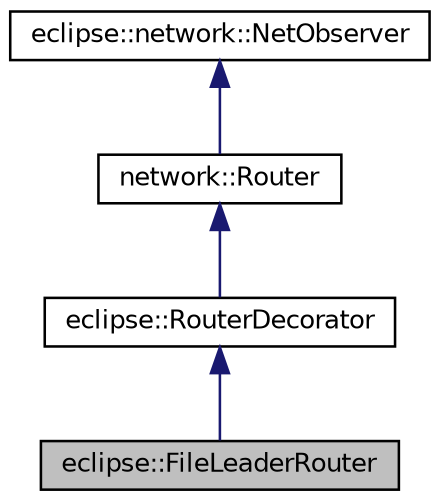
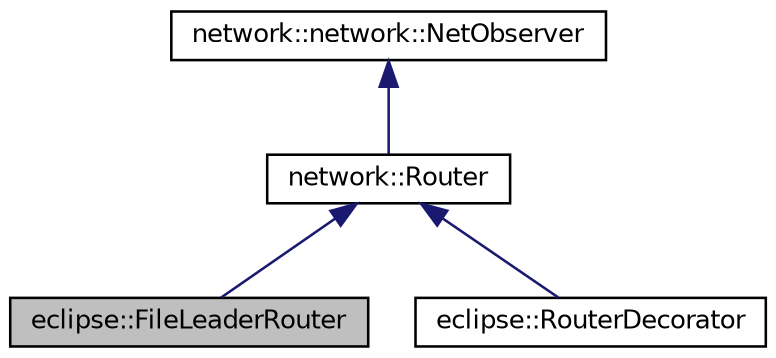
(220, 36) -> (389, 36)
(220, 407) -> (278, 258)
